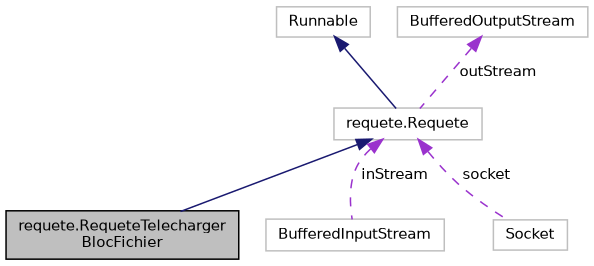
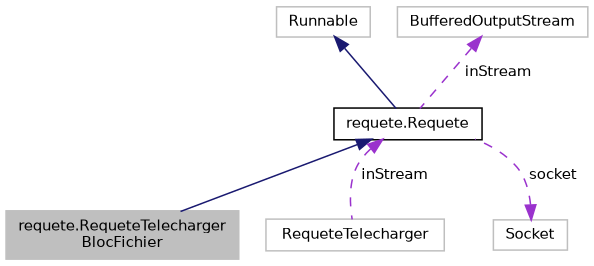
(496, 73) -> (496, 73)
(408, 124) -> (408, 124)
(465, 190) -> (513, 163)
(122, 235) -> (122, 235)
(355, 235) -> (355, 235)
